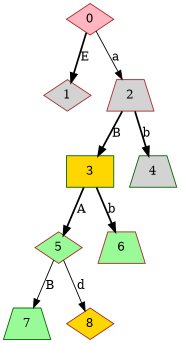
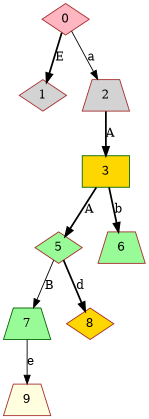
(117, 133) -> (110, 133)
(153, 172) -> none
(73, 281) -> (73, 281)
none -> (27, 400)
